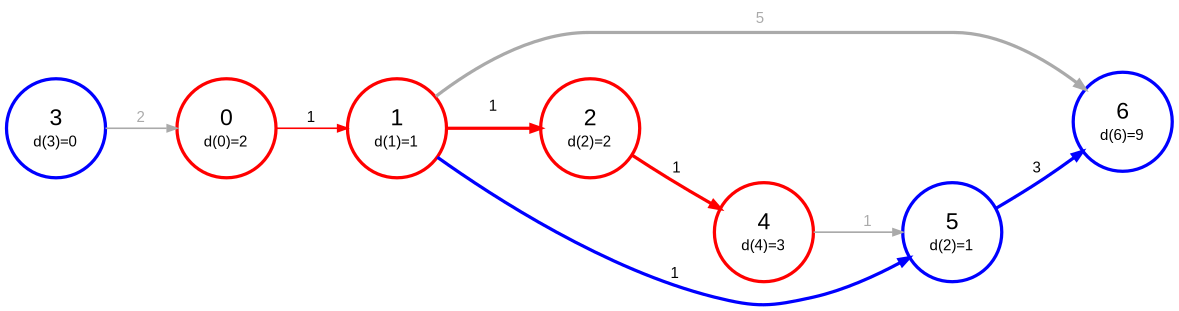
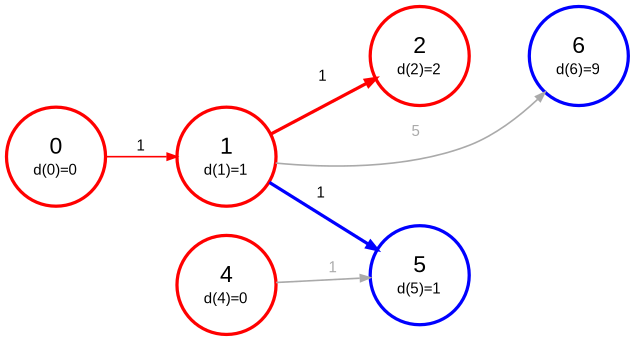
(755, 32) -> (415, 160)
(56, 128) -> none
(226, 142) -> (56, 170)
(672, 180) -> none
(1036, 184) -> none
(764, 246) -> (226, 299)
(952, 246) -> (420, 289)
